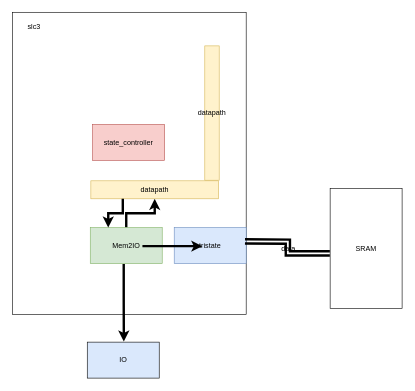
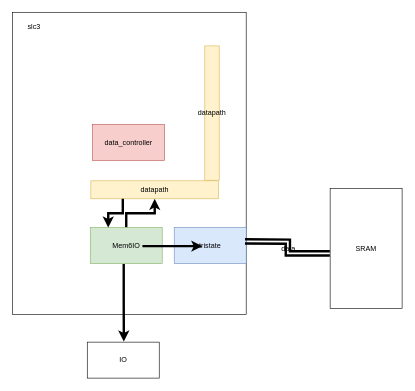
(129, 143) -> (129, 143)
(126, 246) -> (126, 246)
(123, 360) -> (123, 360)
